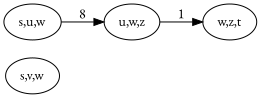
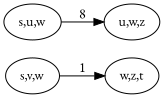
(176, 22) -> (77, 76)
